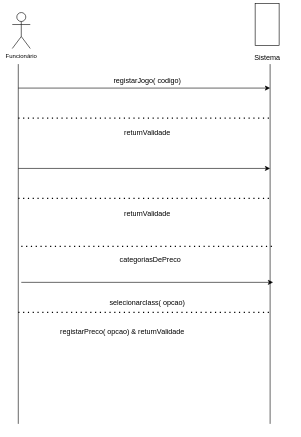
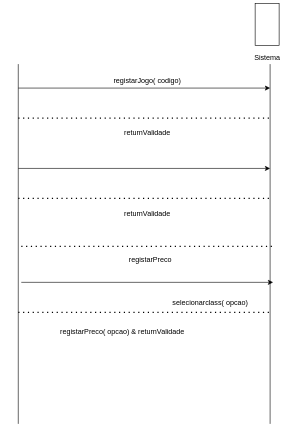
(21, 30) -> none
(151, 260) -> (151, 260)
(147, 303) -> (210, 303)
